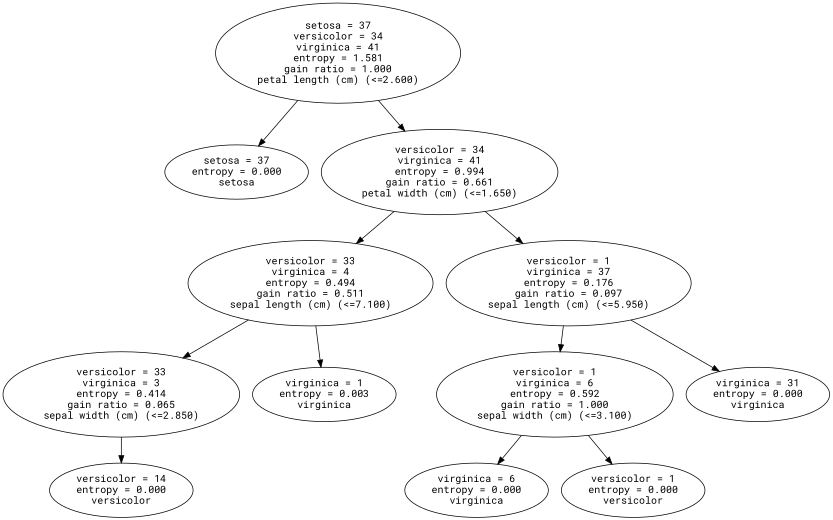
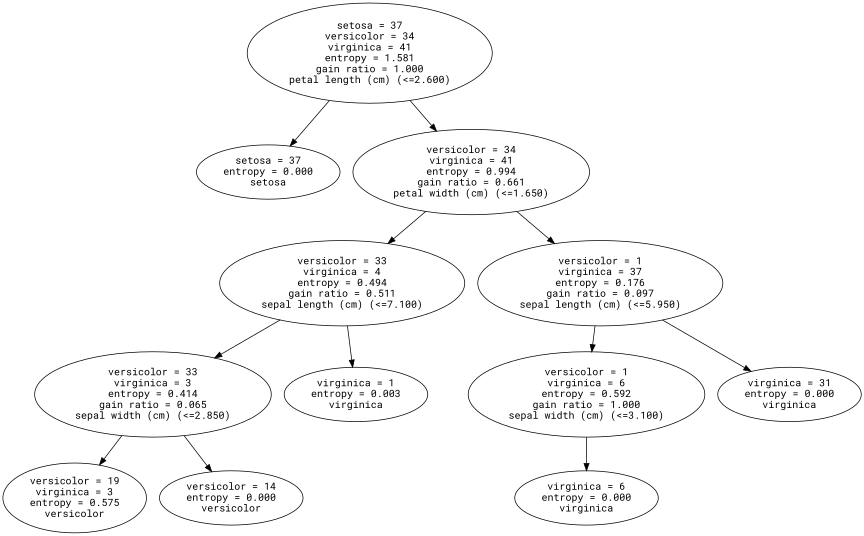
(633, 490) -> none
none -> (75, 498)
